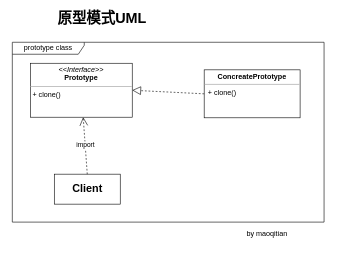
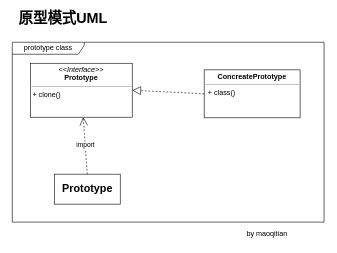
(102, 18) -> (63, 18)
(241, 79) -> (241, 79)
(88, 189) -> (88, 189)
